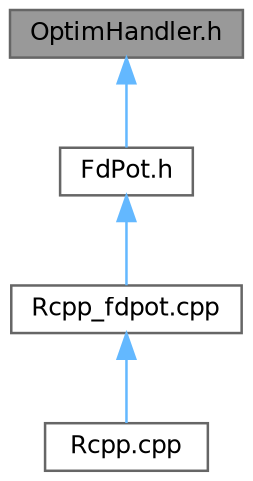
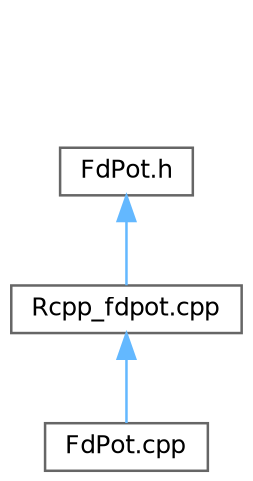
(126, 34) -> none
(126, 447) -> (126, 447)
